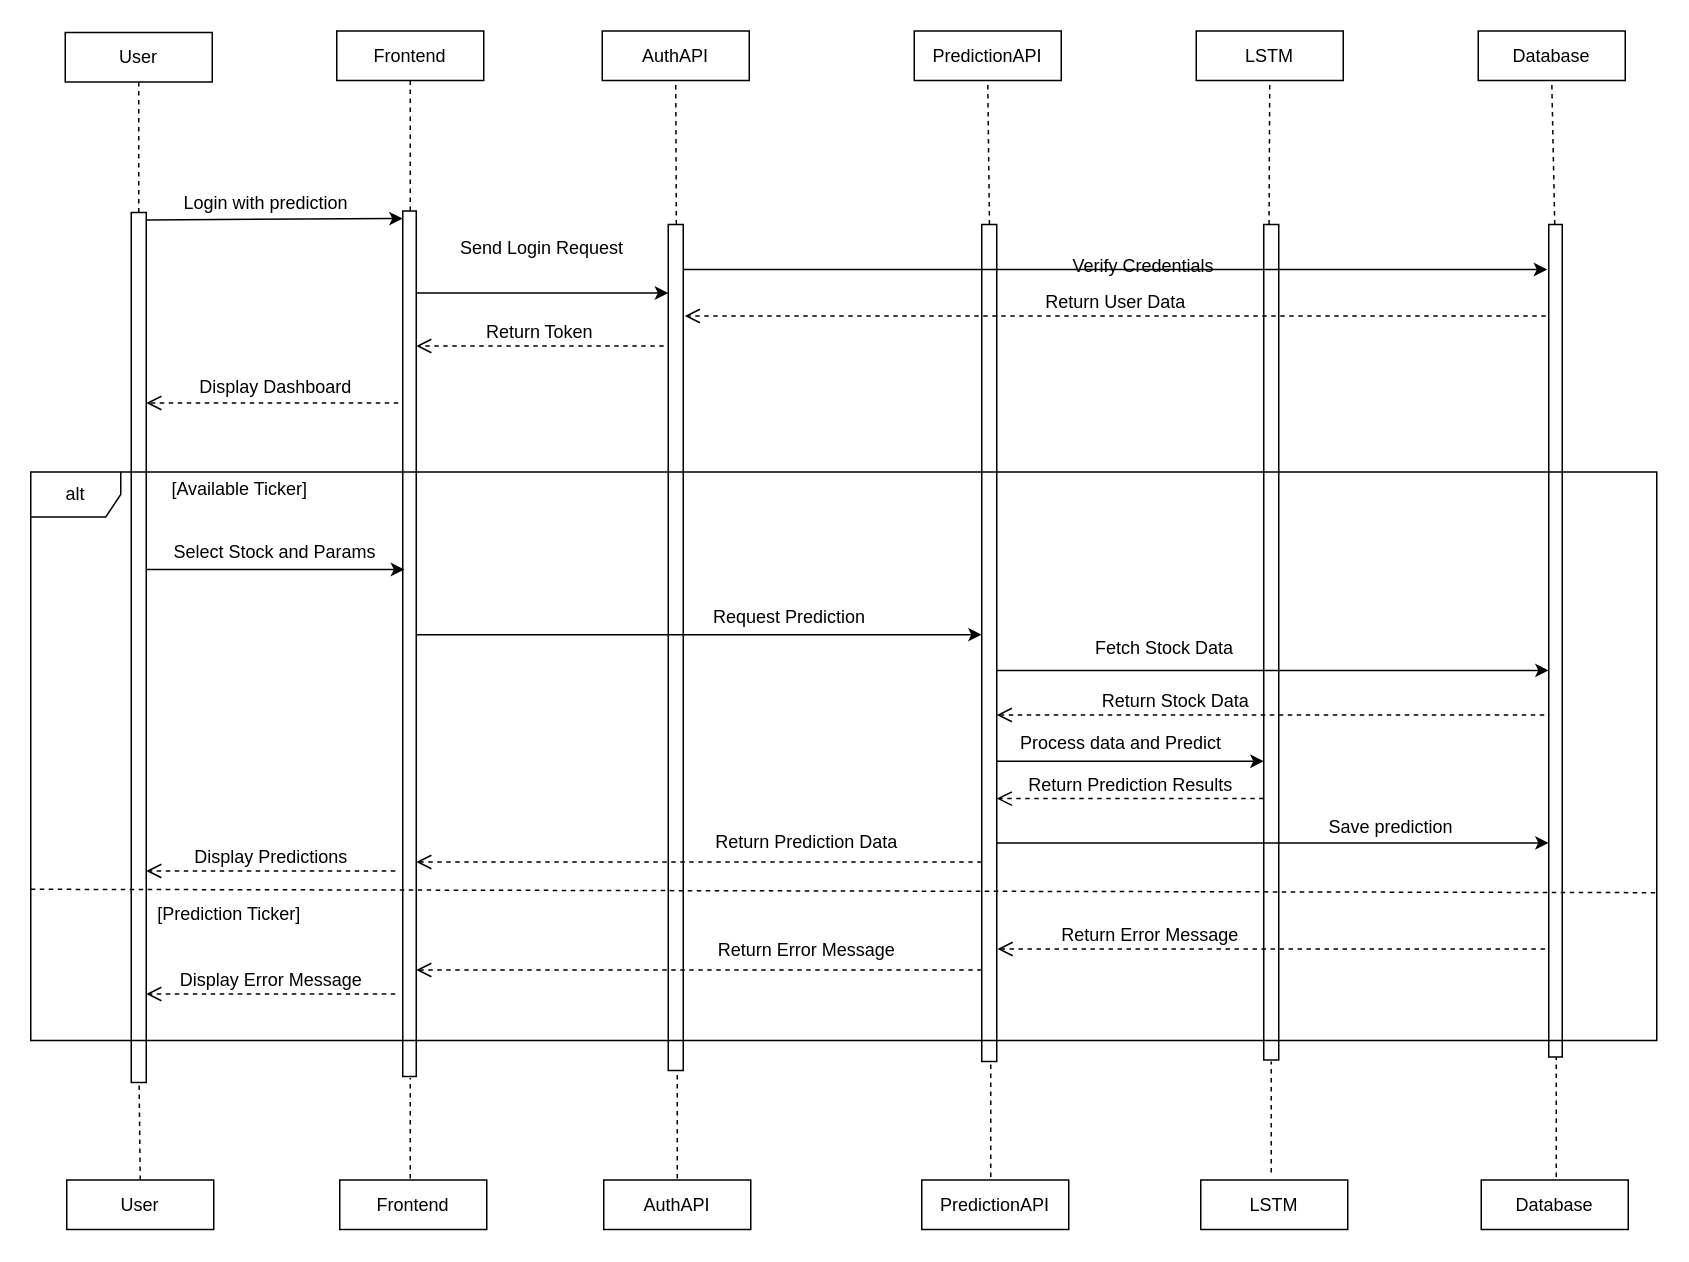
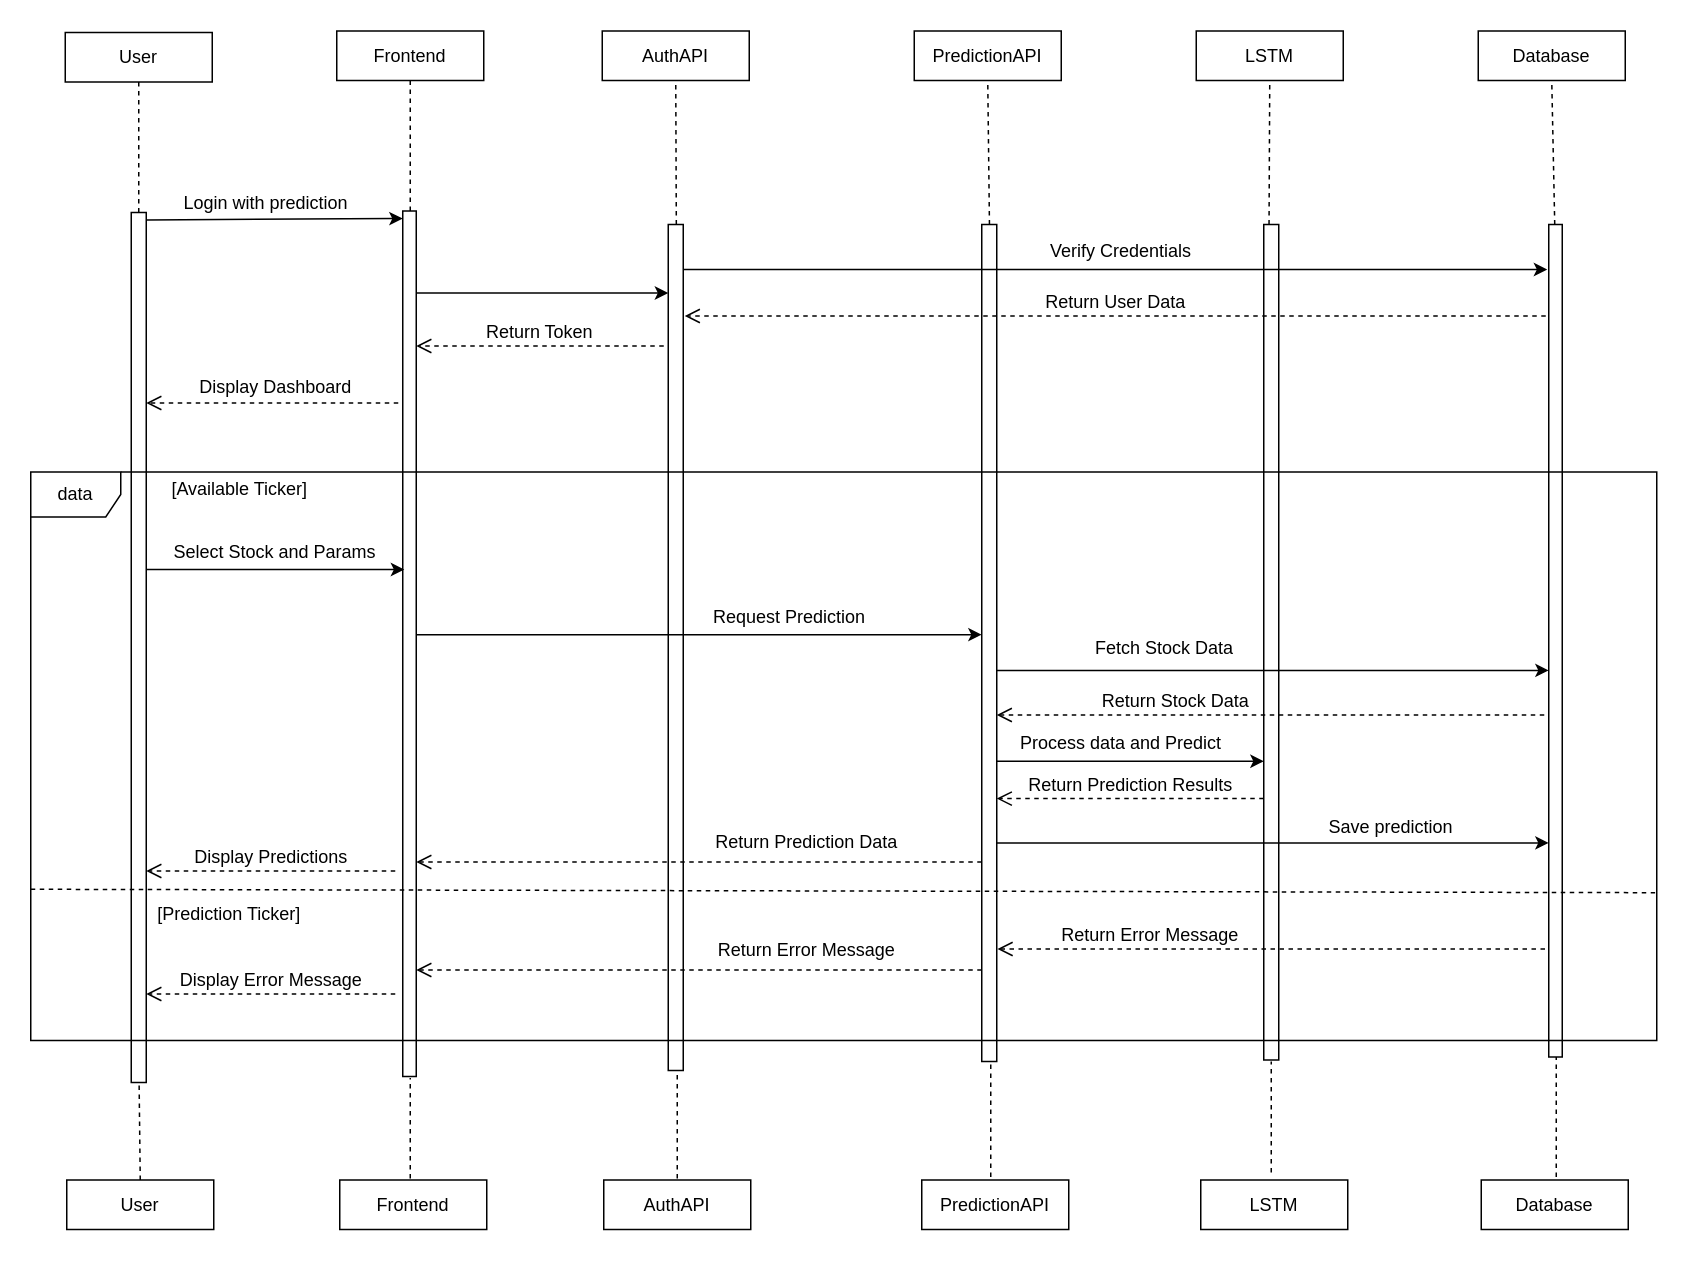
(542, 248) -> none
(1144, 266) -> (1121, 251)
(76, 494) -> (76, 494)
